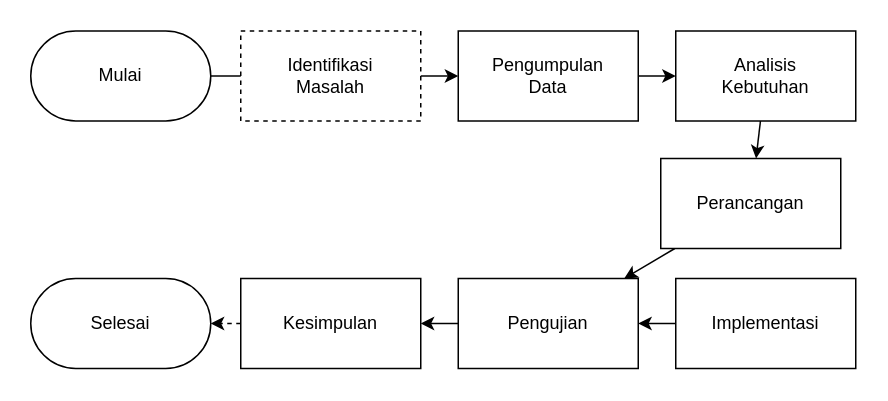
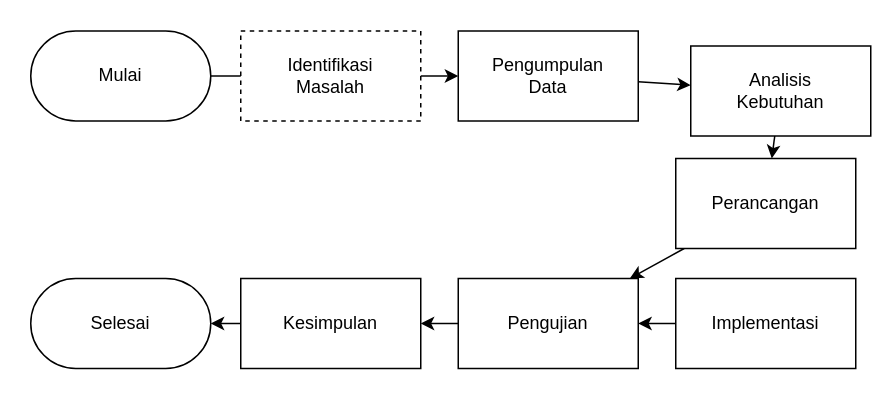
(766, 76) -> (781, 91)
(751, 203) -> (766, 203)
(230, 323) -> (230, 323)
